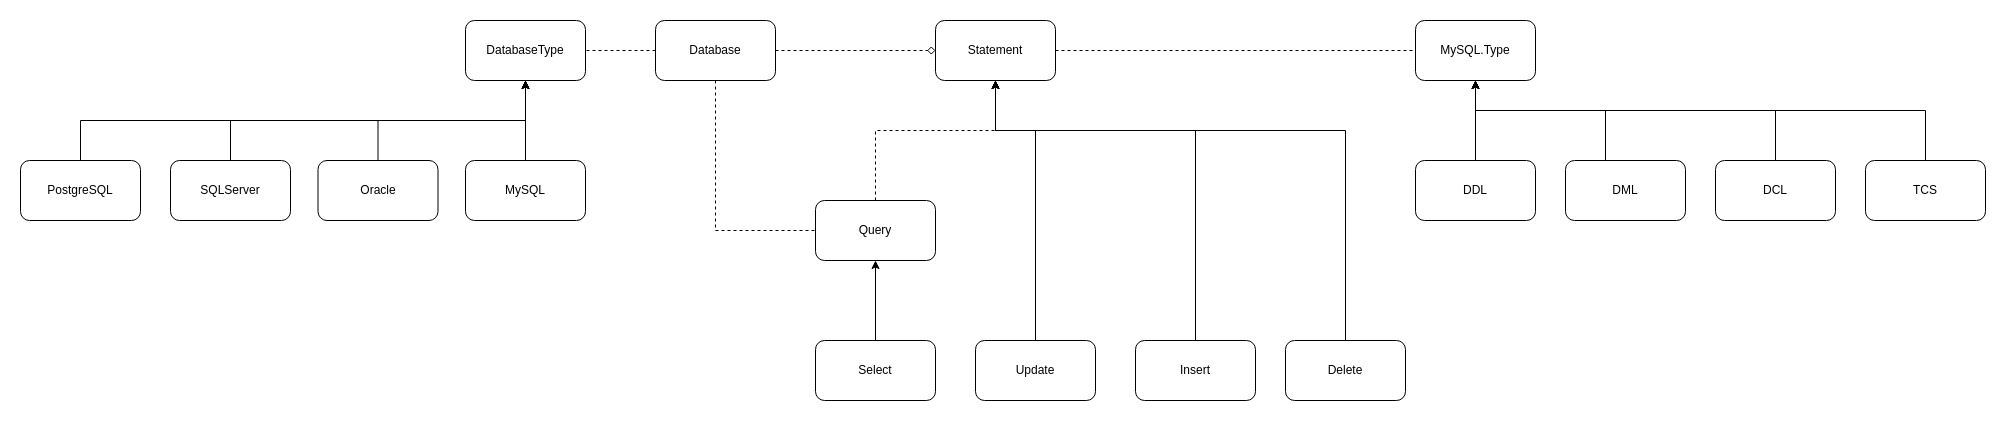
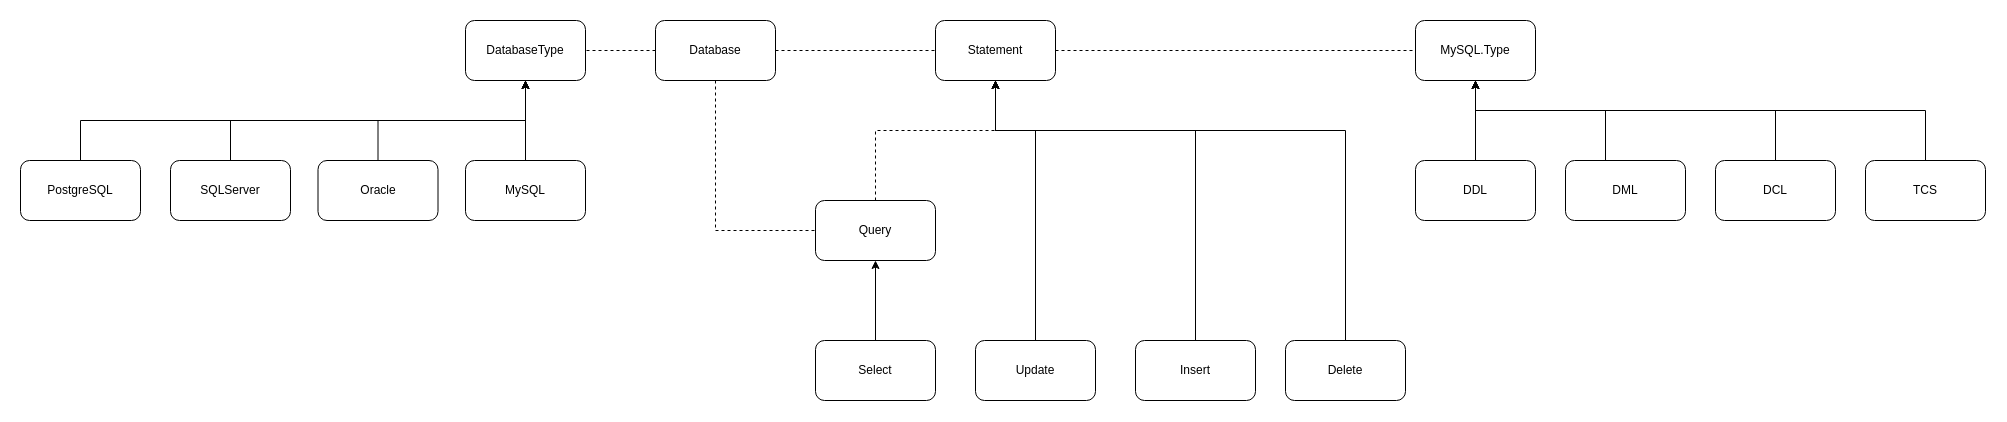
(927, 51) -> (930, 51)
